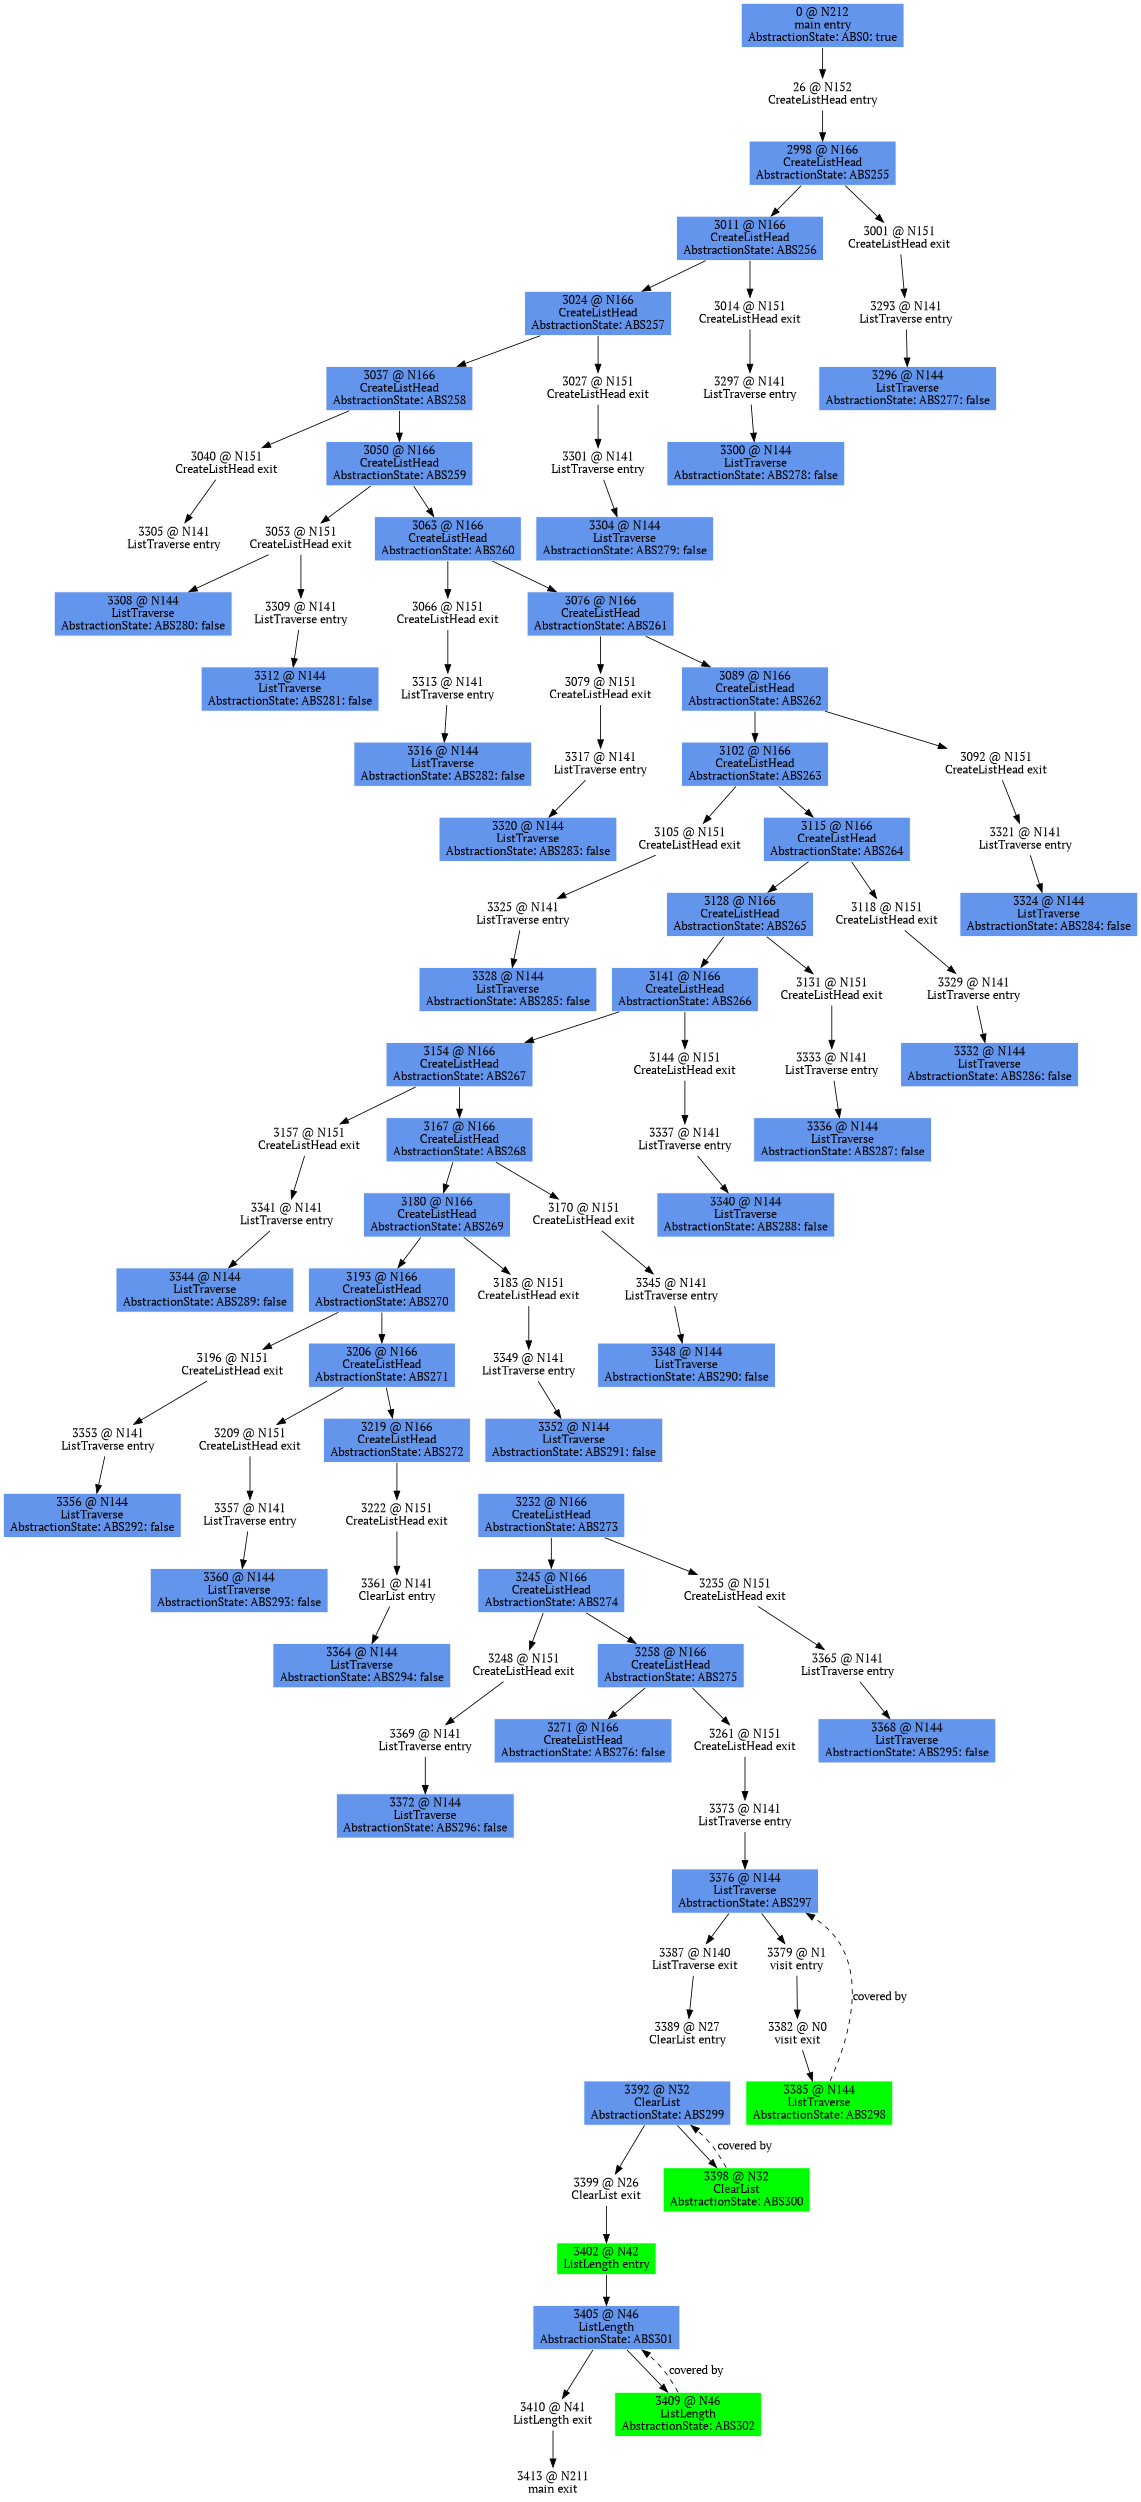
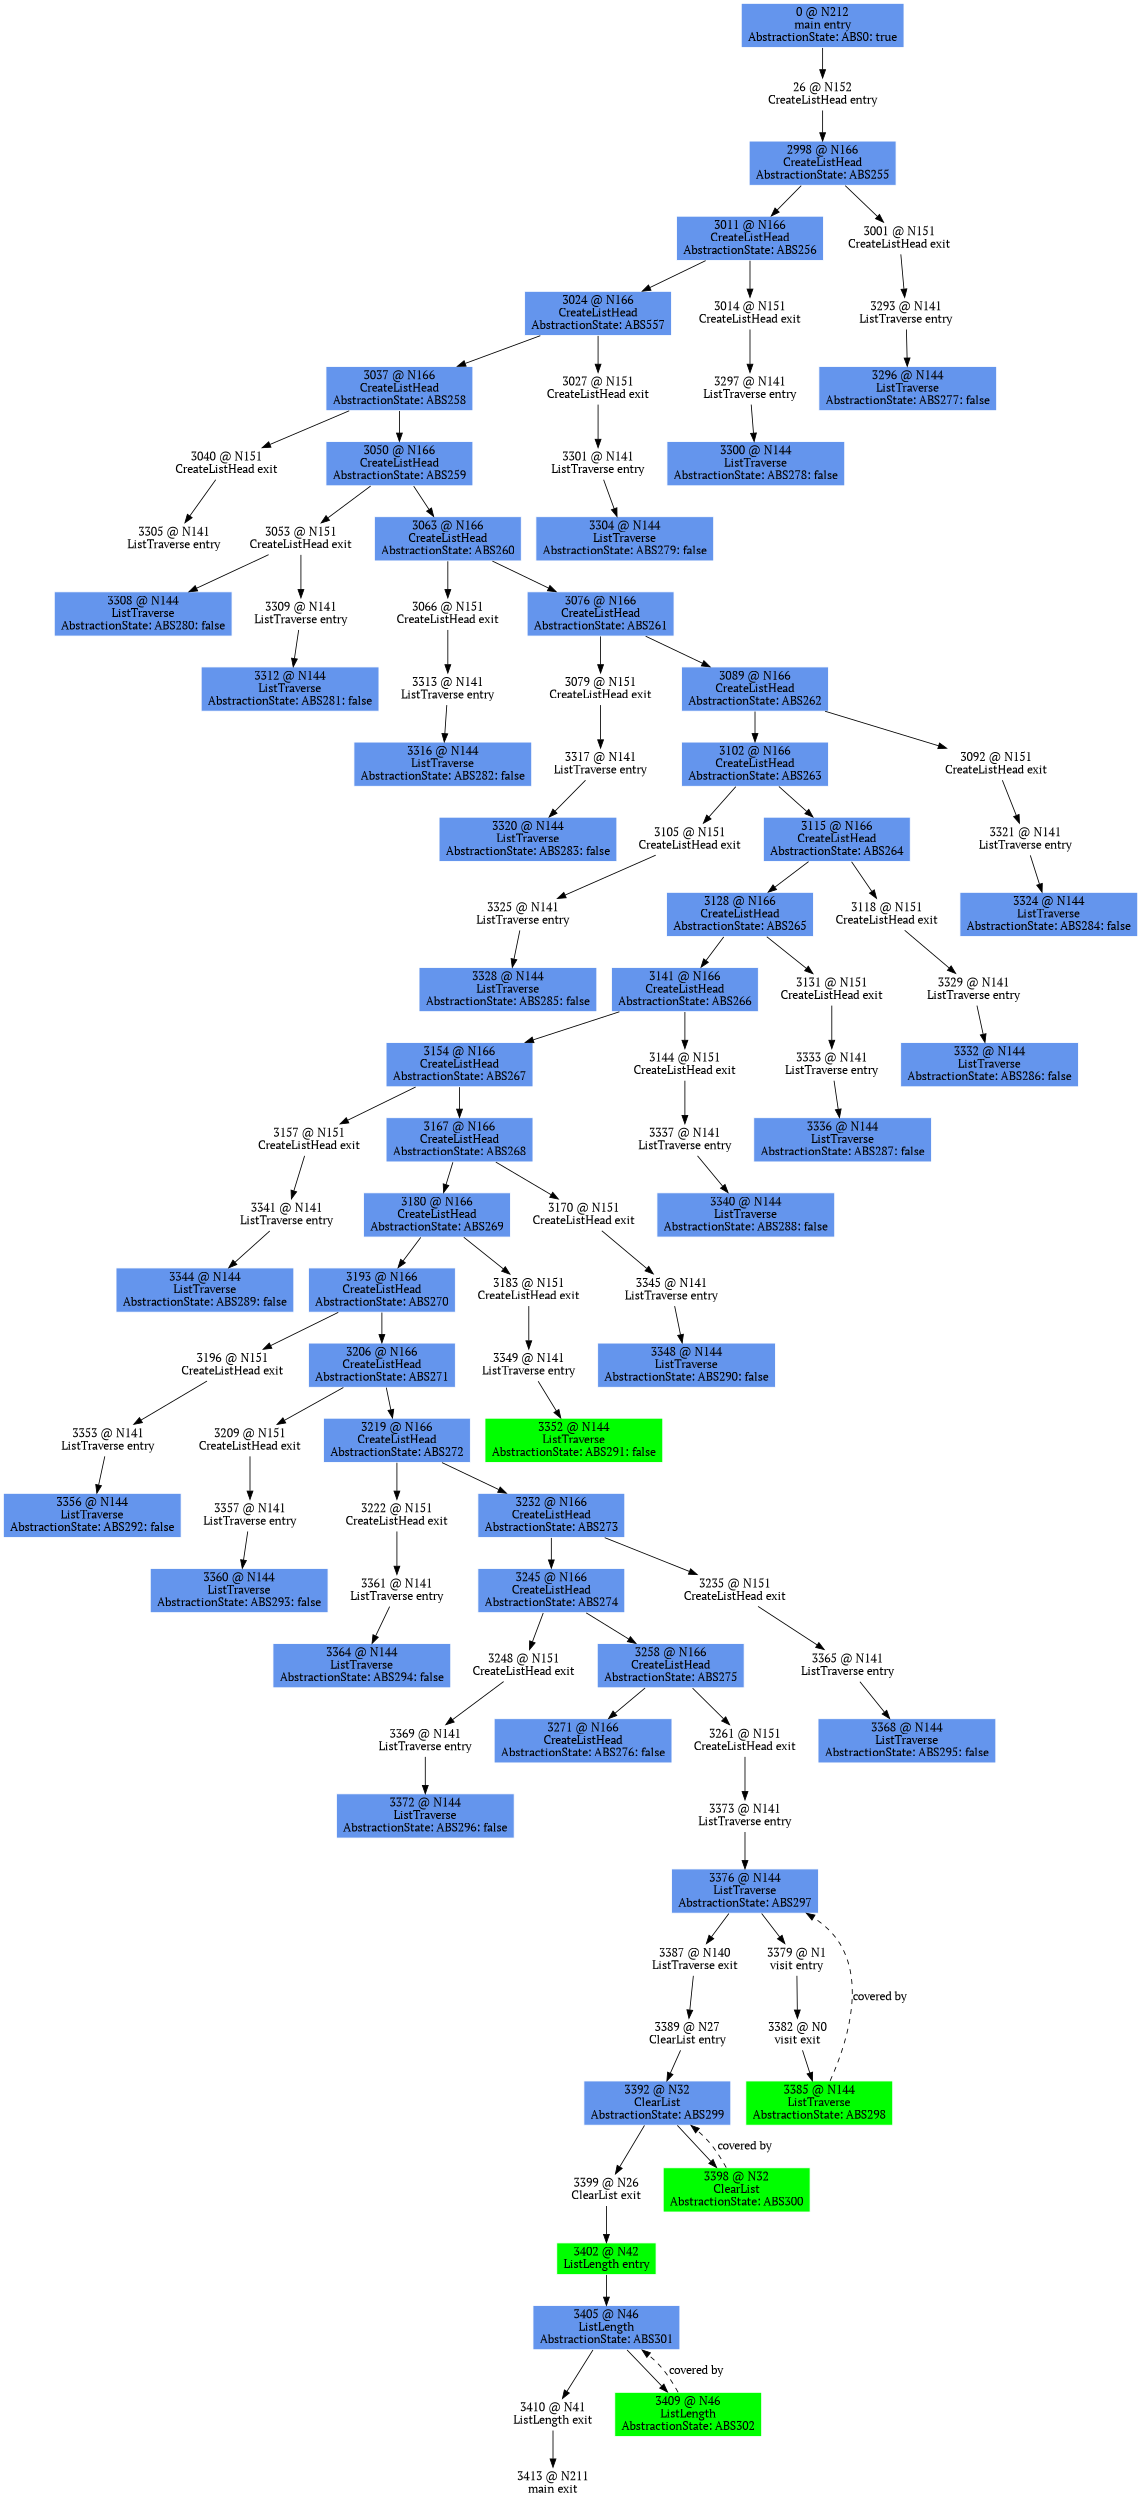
(598, 313) -> (598, 313)
(574, 1440) -> (574, 1440)
none -> (470, 1476)
(397, 1591) -> (397, 1591)
none -> (675, 2062)
